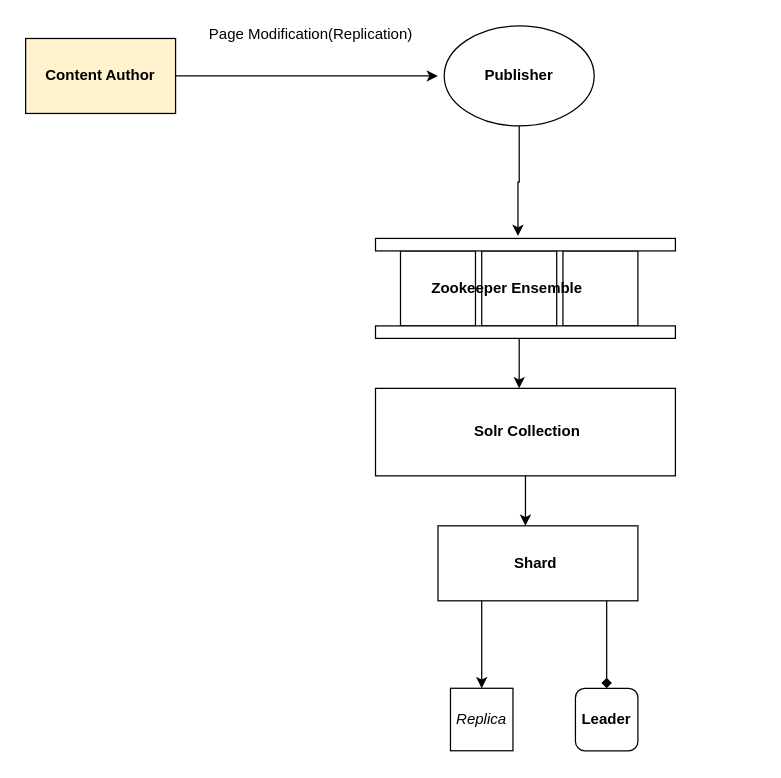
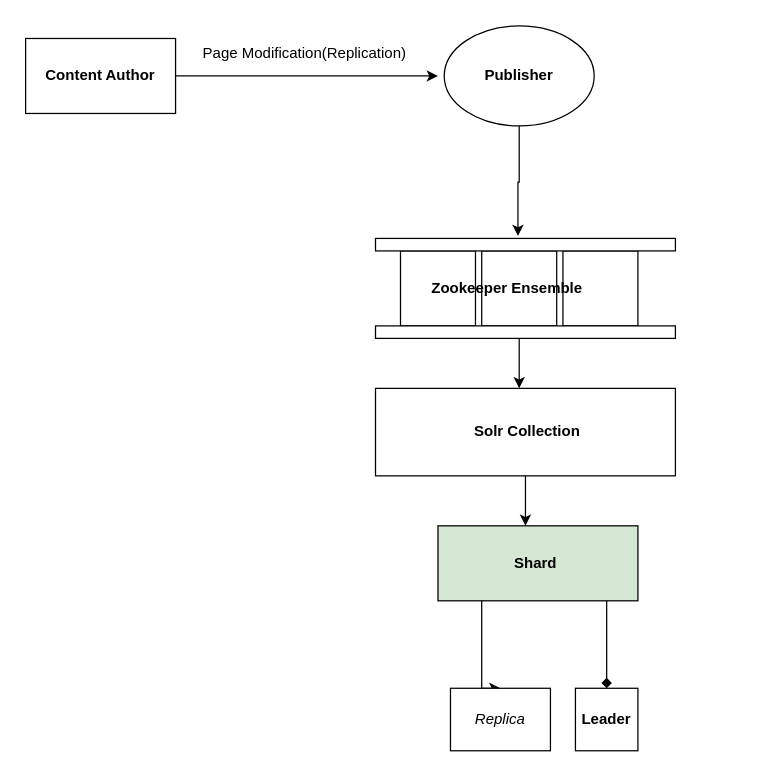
(311, 34) -> (304, 53)
(101, 76) -> (101, 76)
(538, 563) -> (538, 563)
(482, 719) -> (501, 719)
(607, 719) -> (607, 719)
